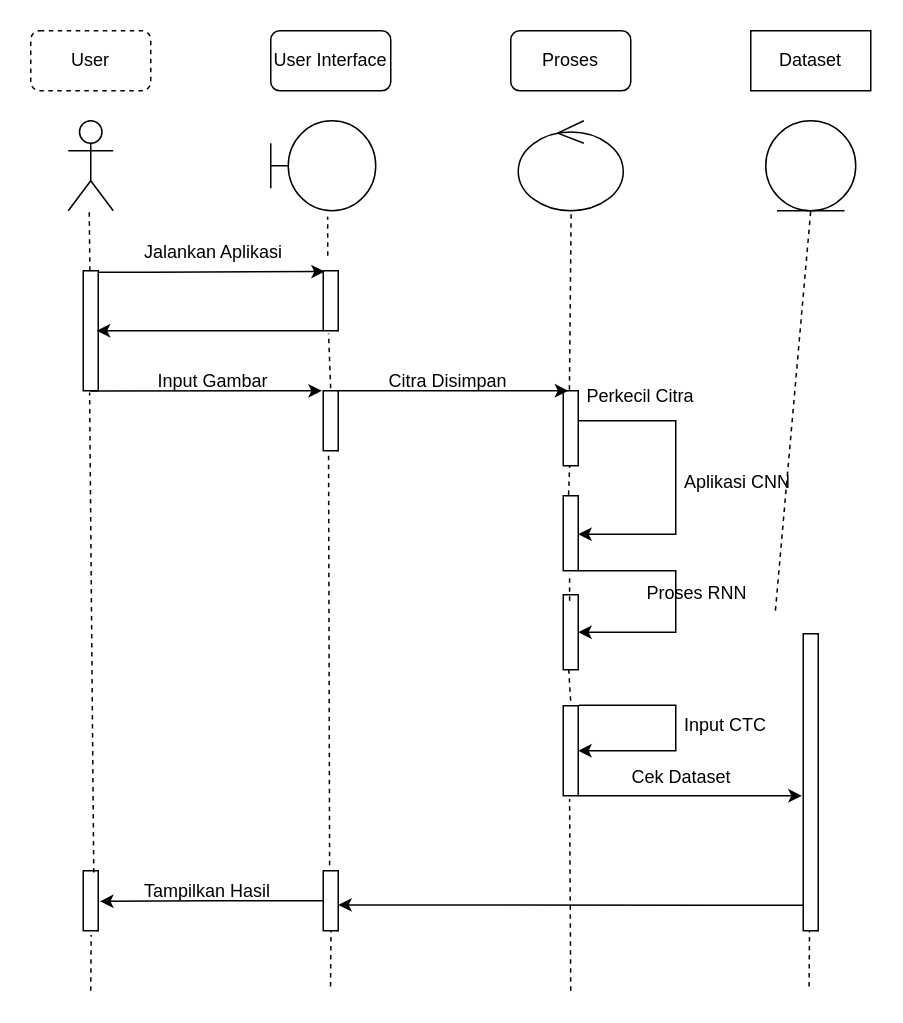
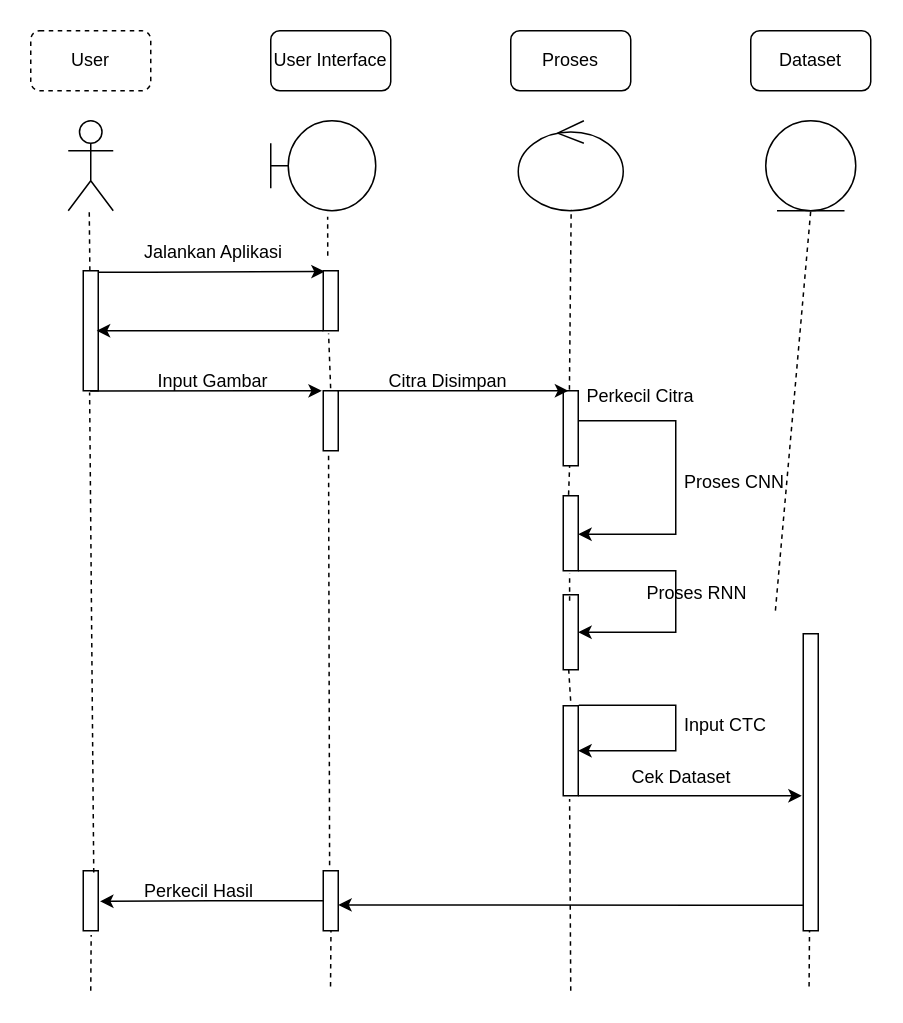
(811, 61) -> (811, 61)
(735, 482) -> (732, 482)
(208, 891) -> (203, 891)
